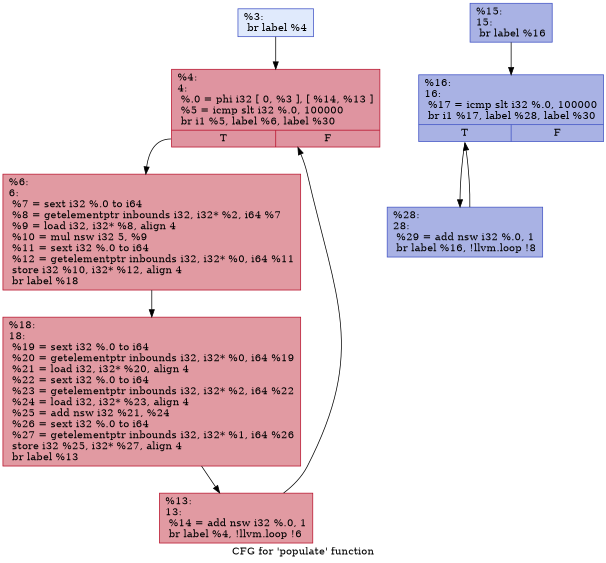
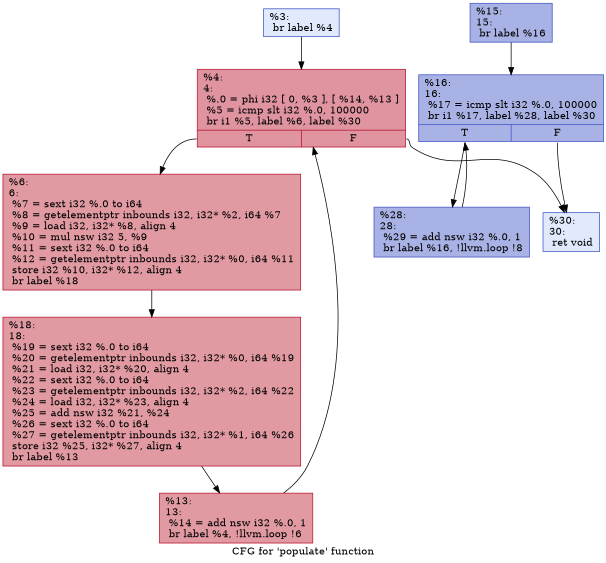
none -> (571, 232)
